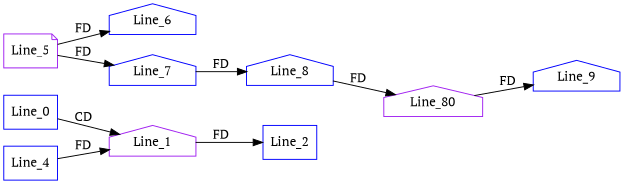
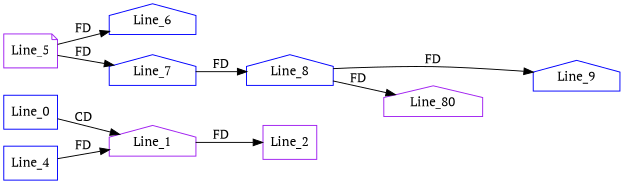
(499, 91) -> (429, 67)
(290, 142) -> (290, 142)
